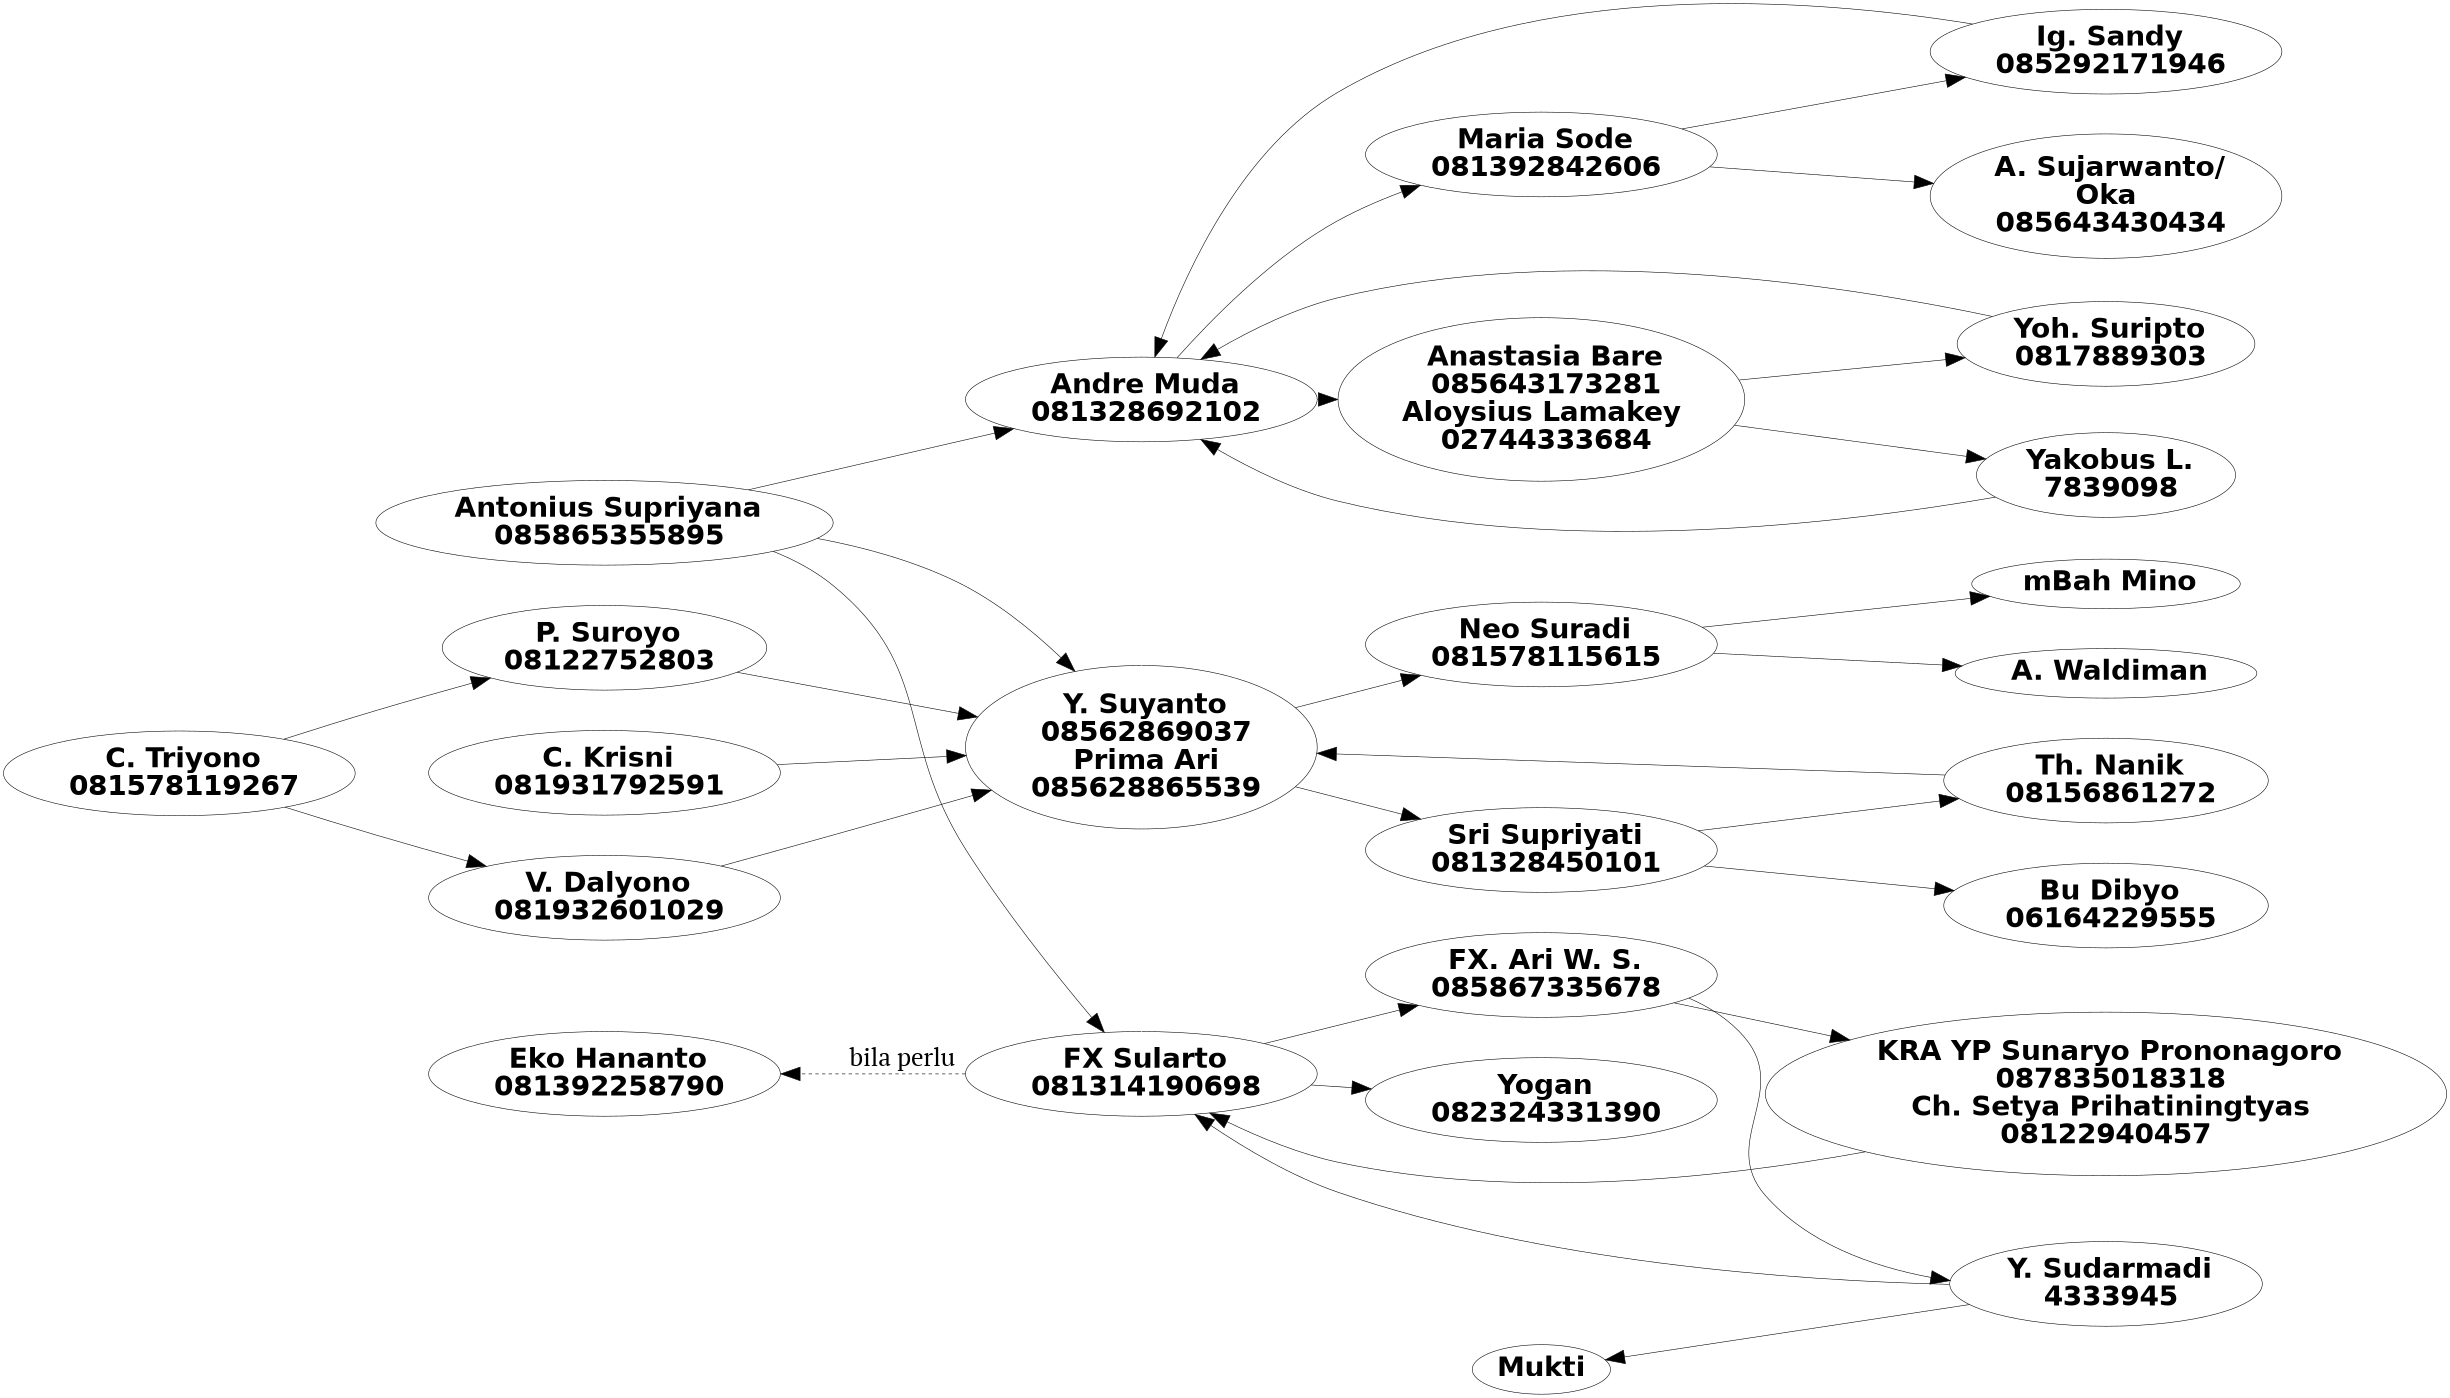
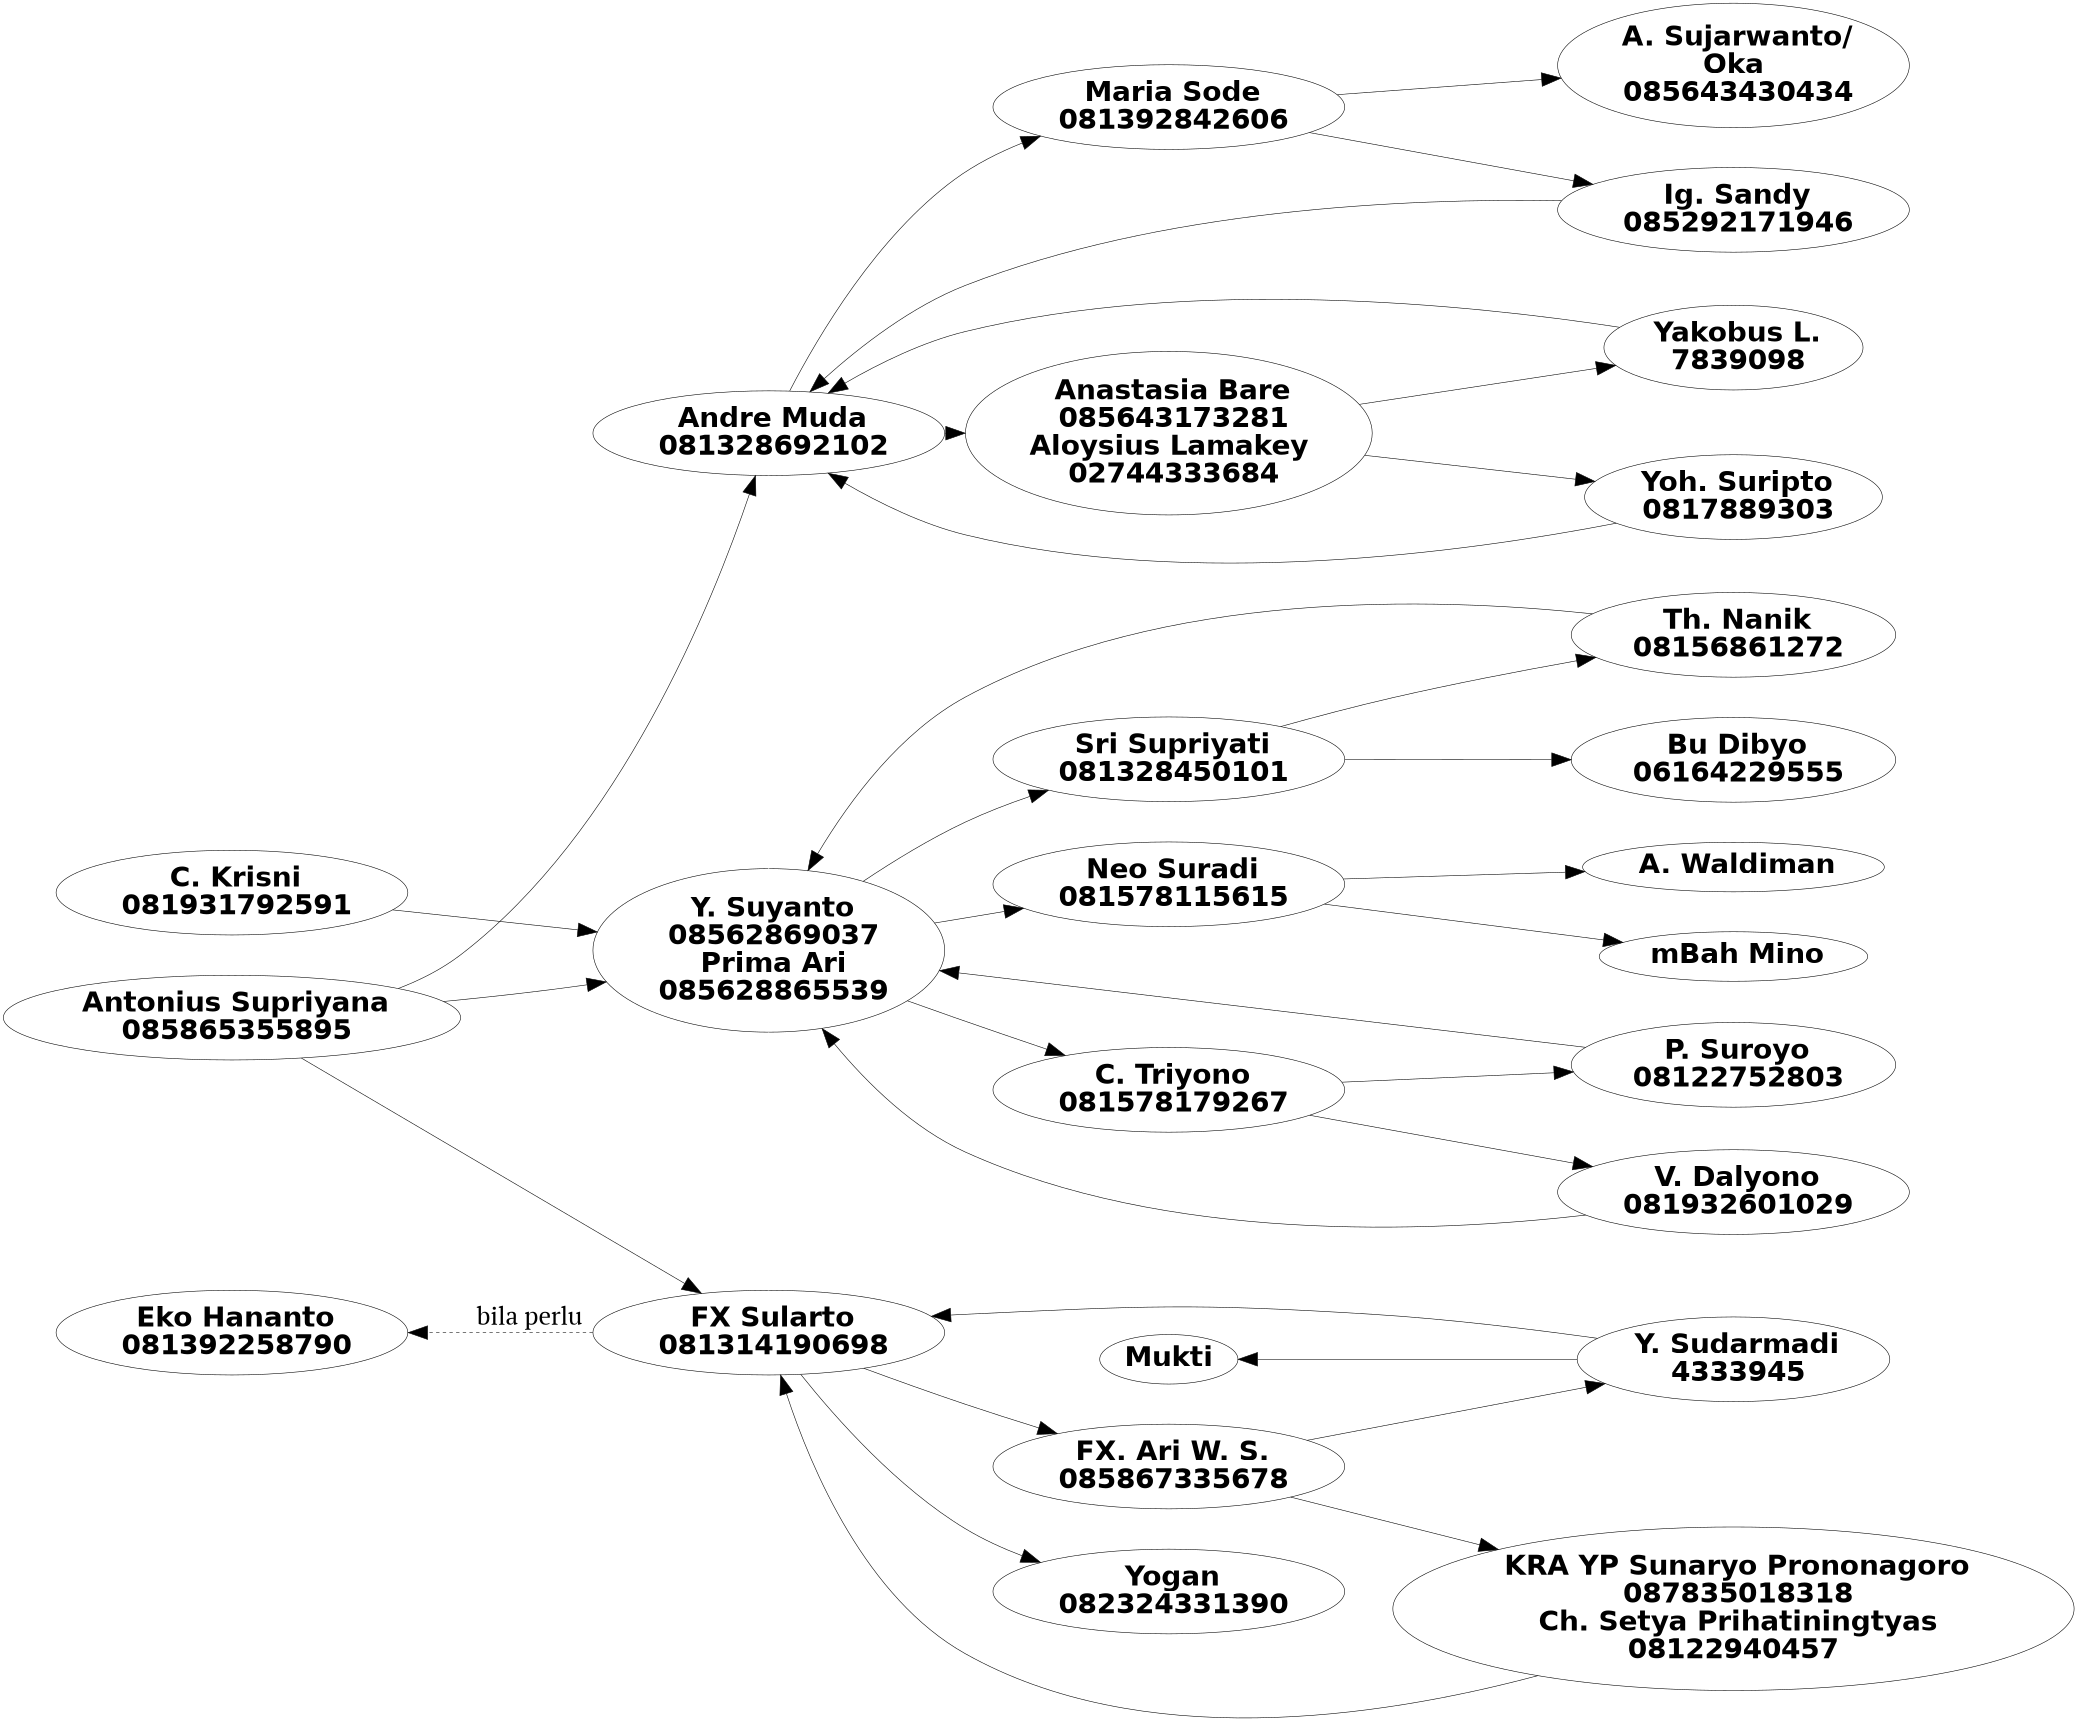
(179, 787) -> (1169, 1103)
none -> (977, 1025)
